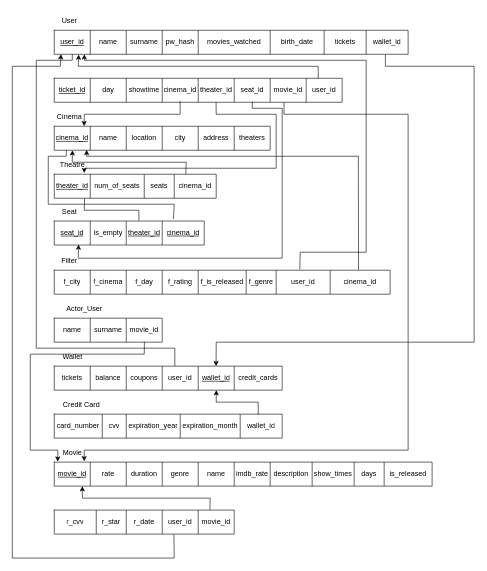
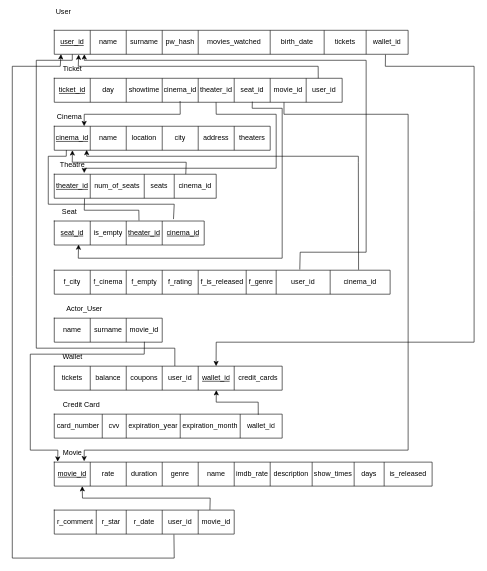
(69, 21) -> (63, 12)
none -> (72, 69)
(69, 261) -> none
(144, 282) -> (144, 282)
(75, 522) -> (75, 522)
